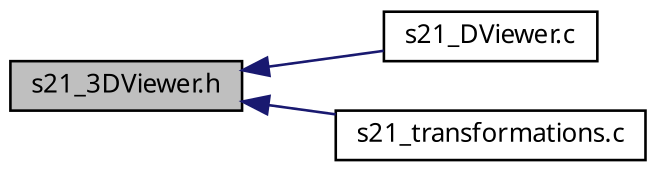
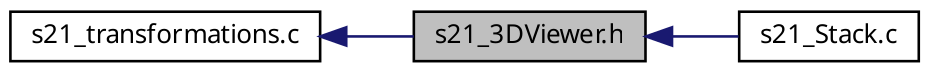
(491, 36) -> (829, 36)
(302, 110) -> (380, 36)
